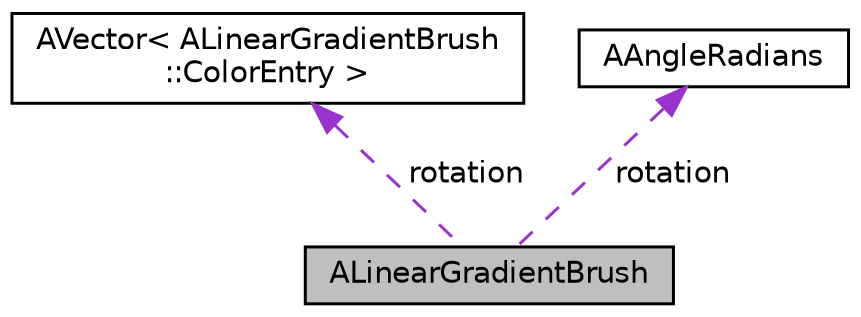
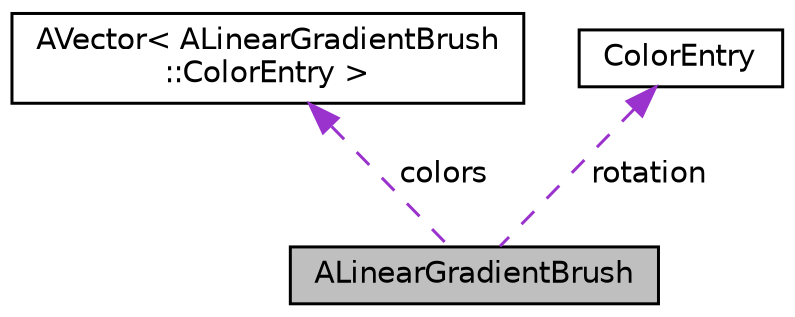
(714, 58) -> (681, 58)
(462, 175) -> (440, 175)
